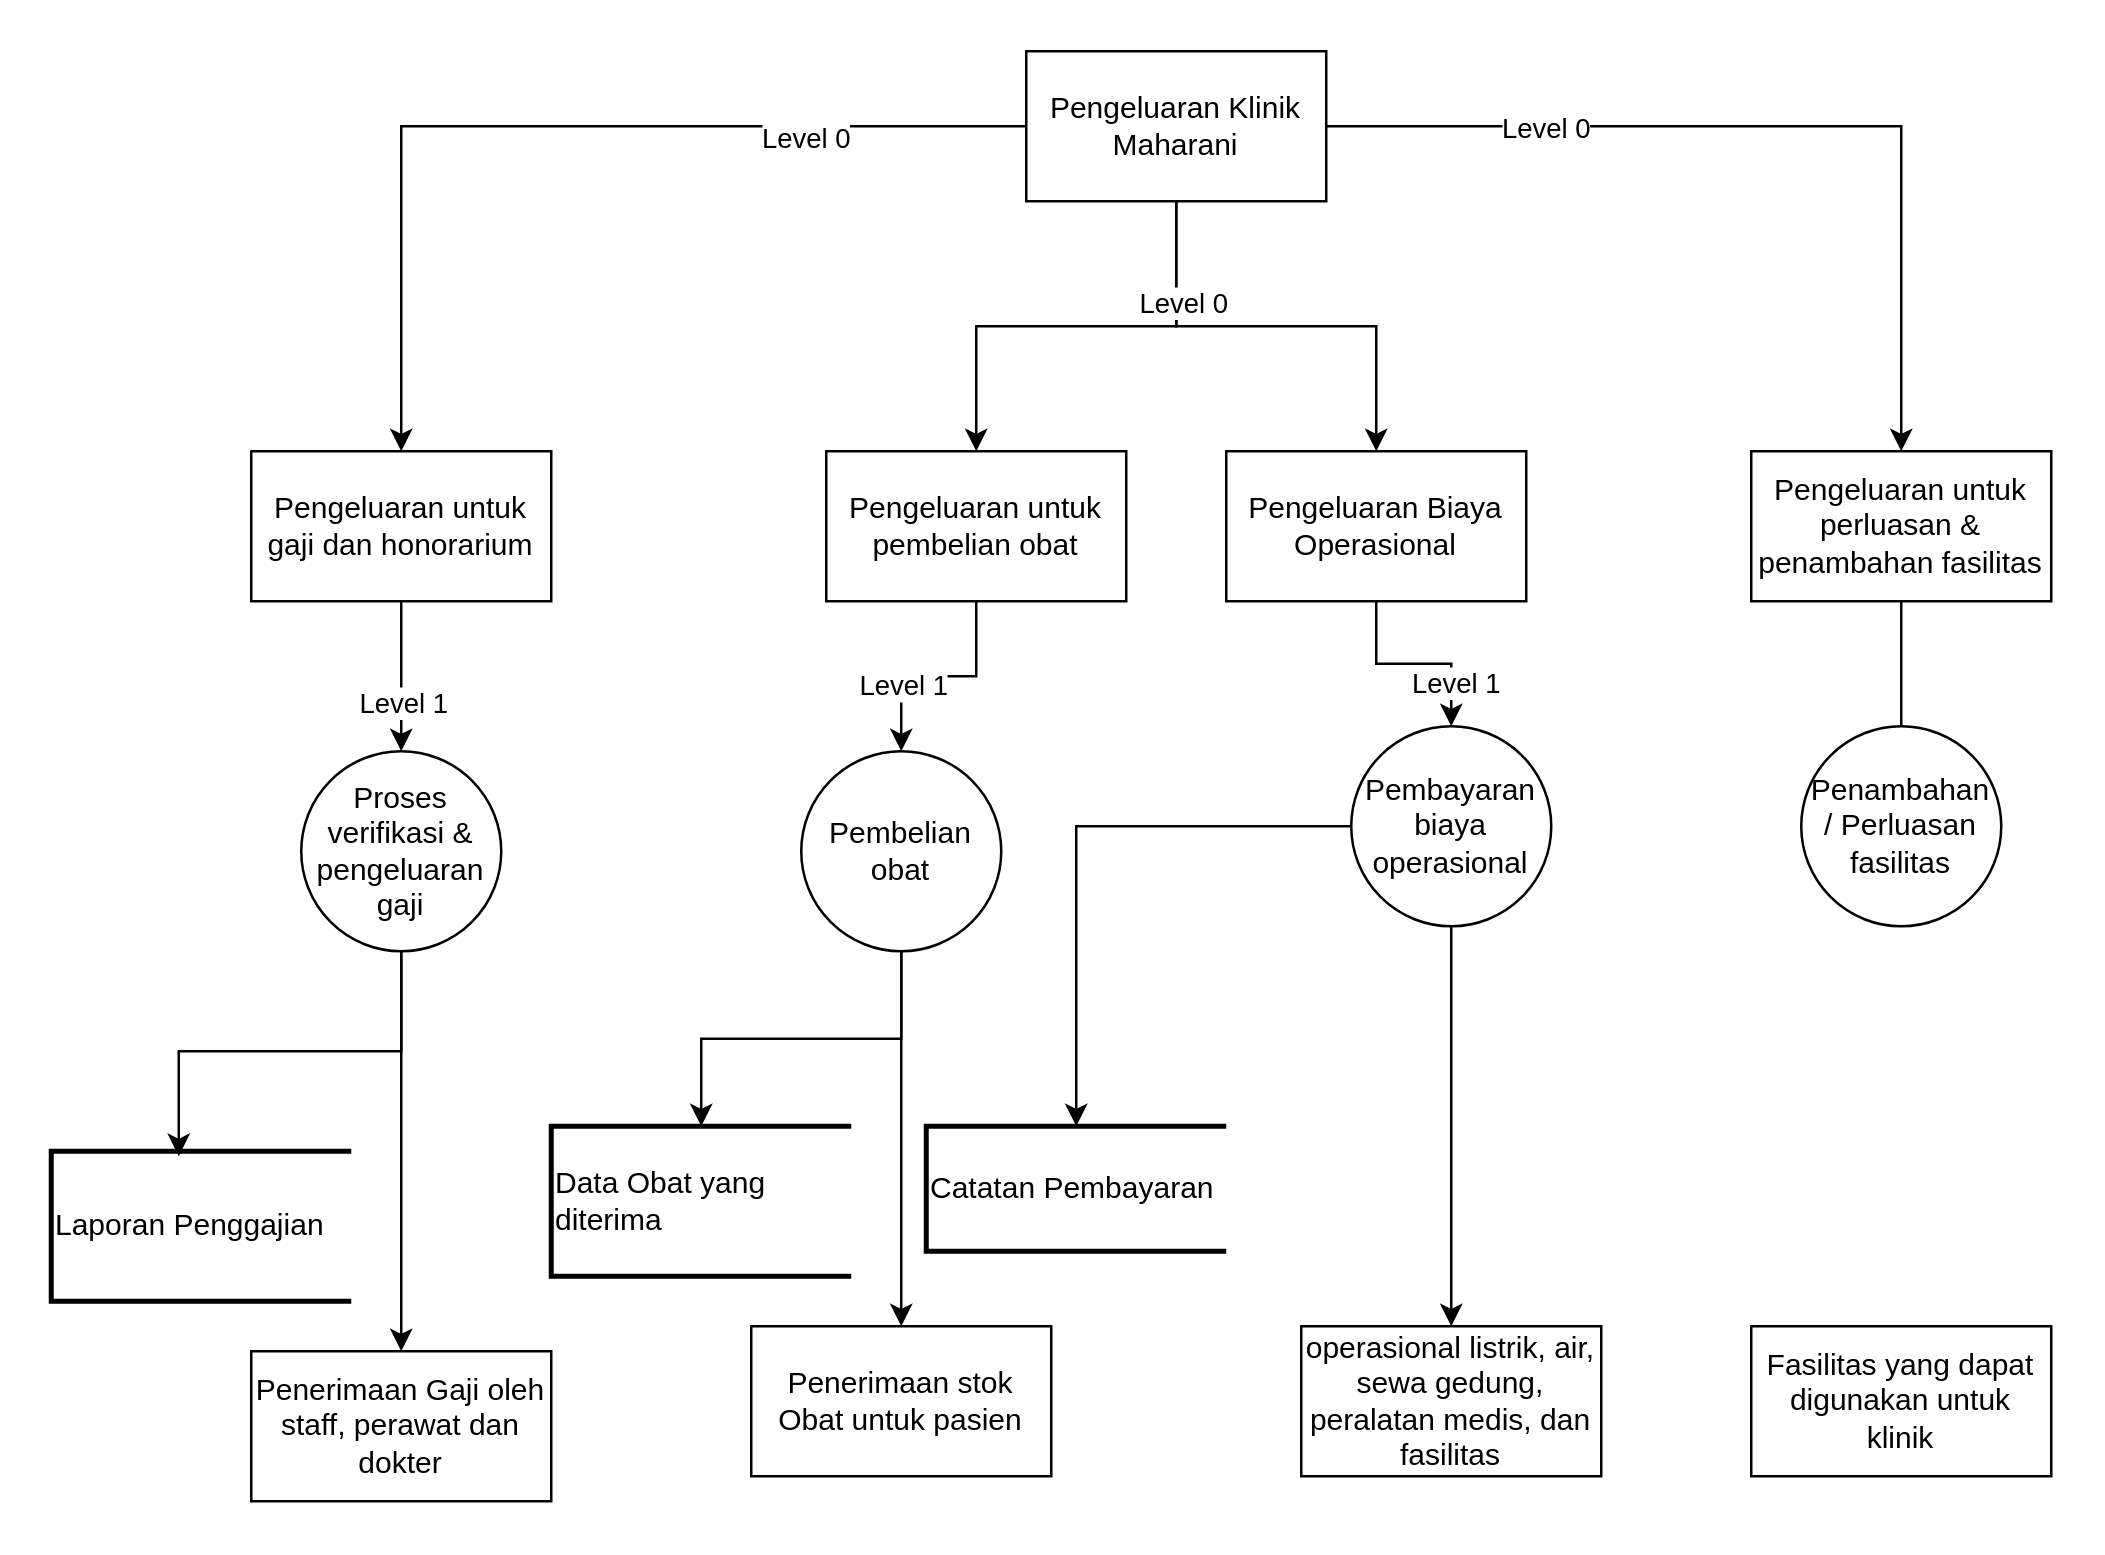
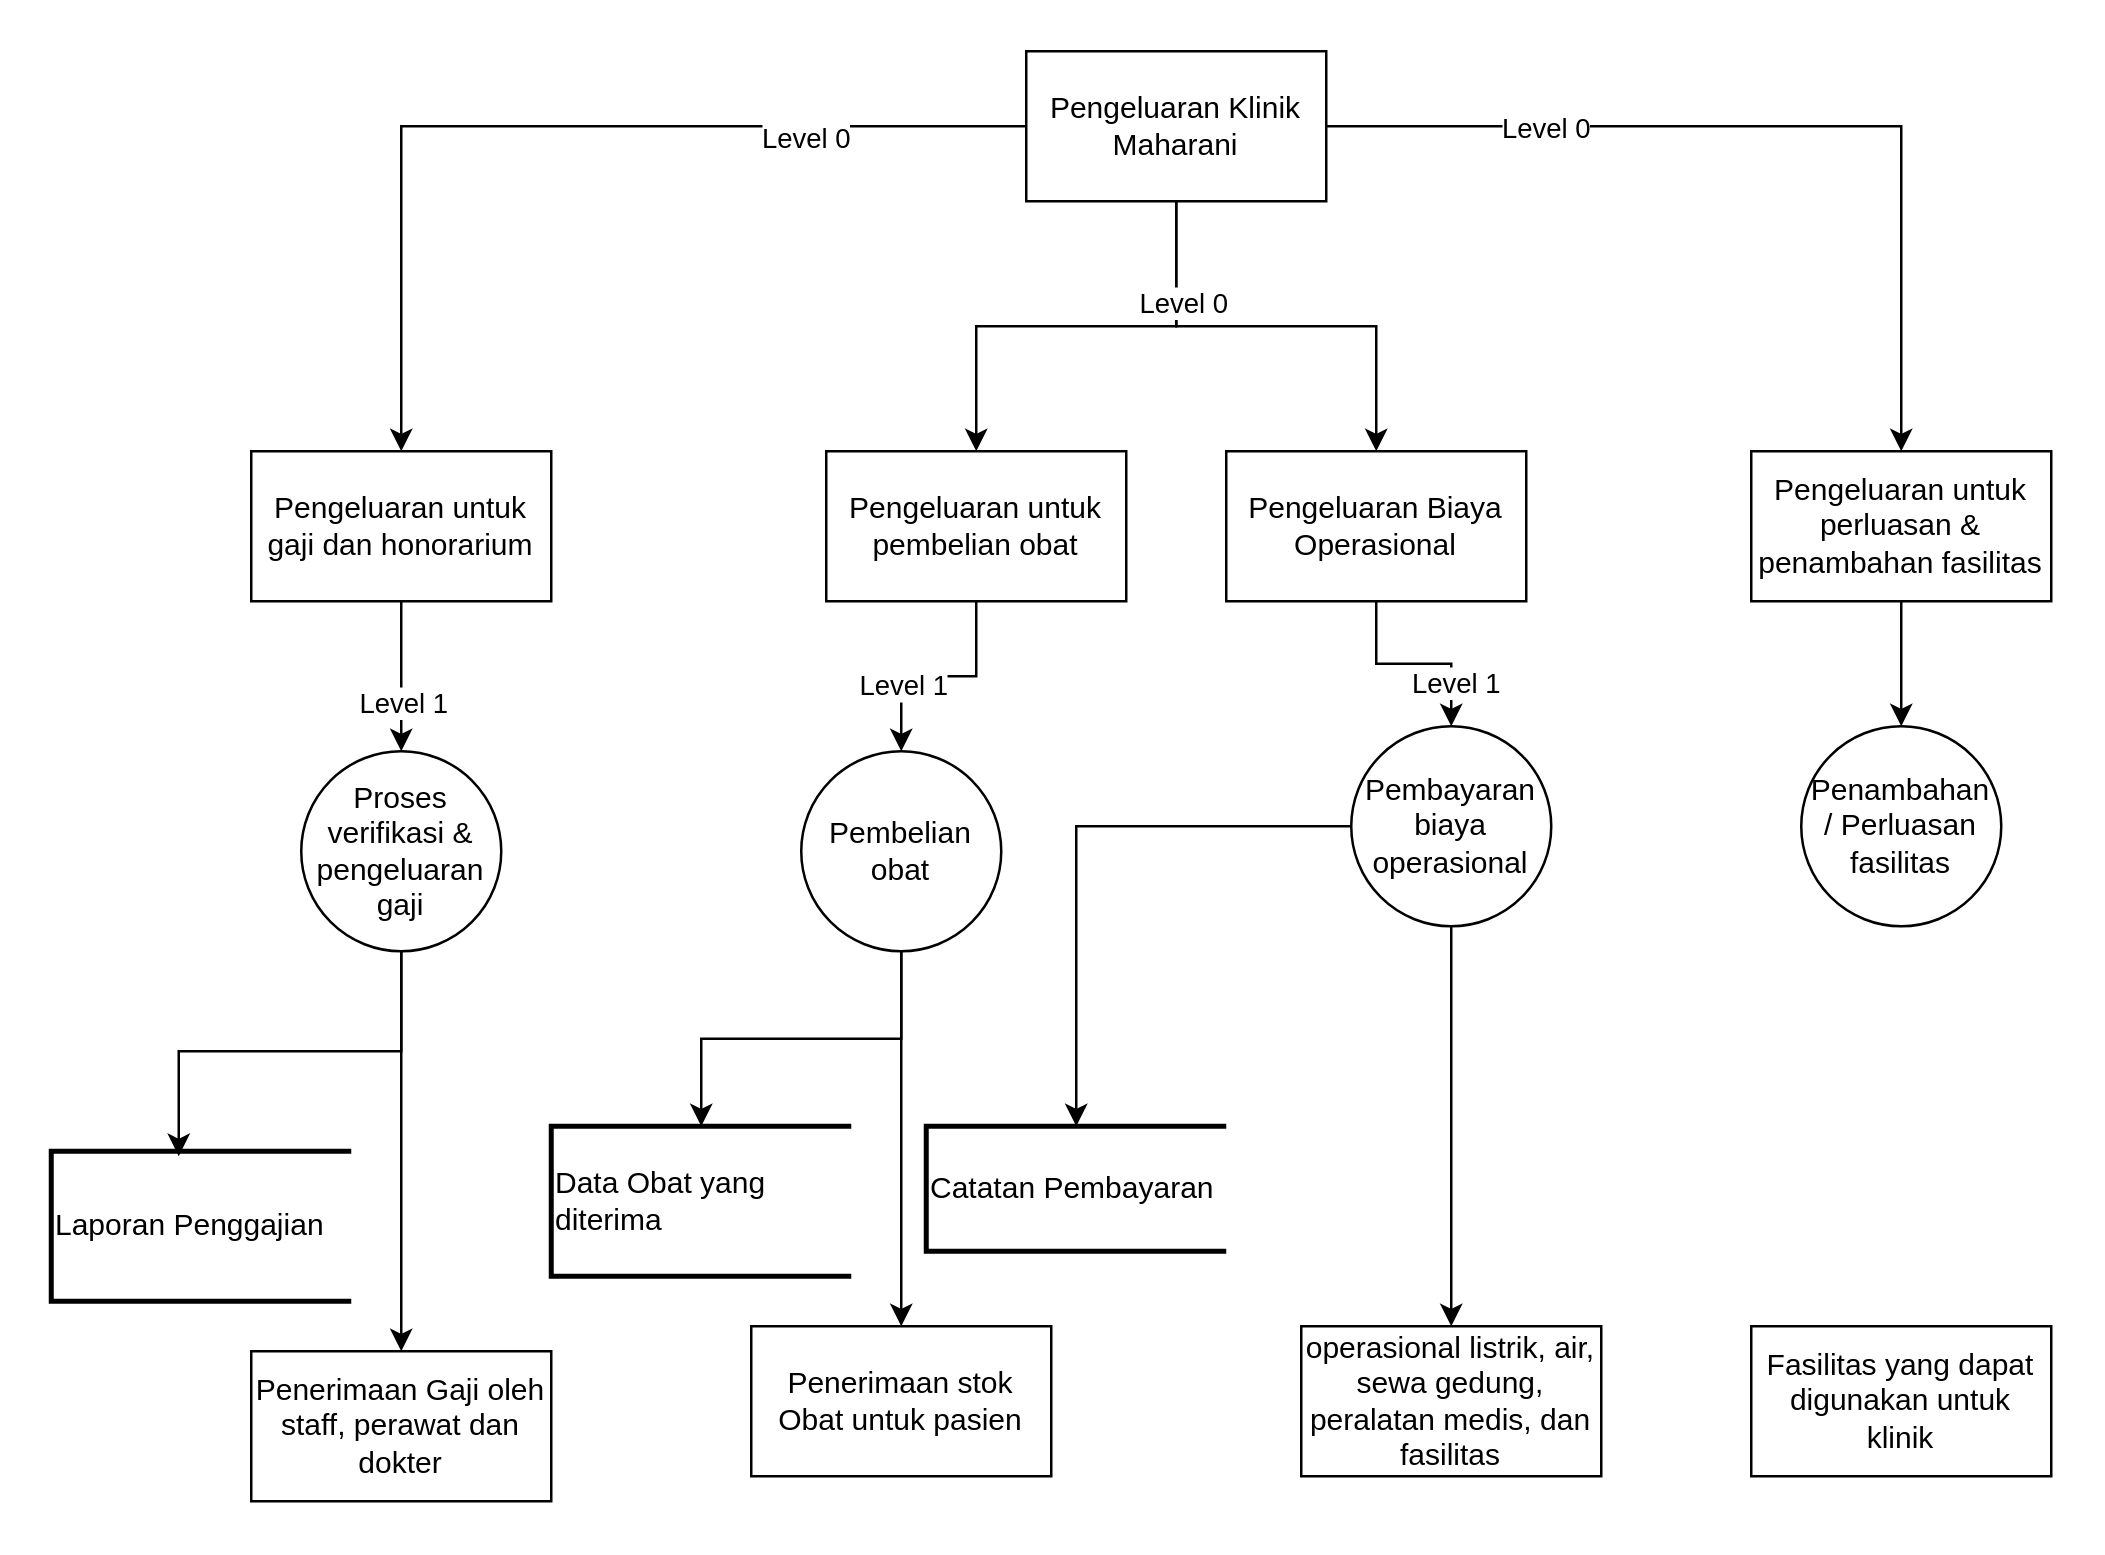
(1901, 715) -> (1901, 708)
